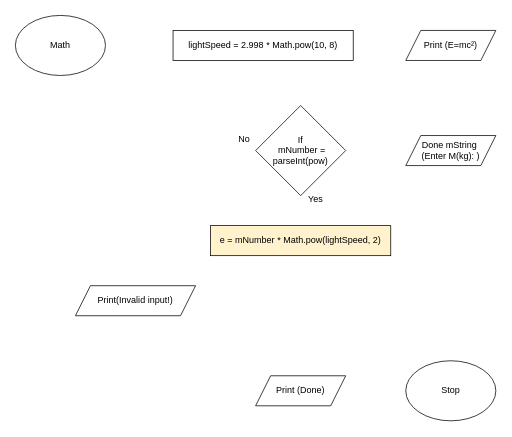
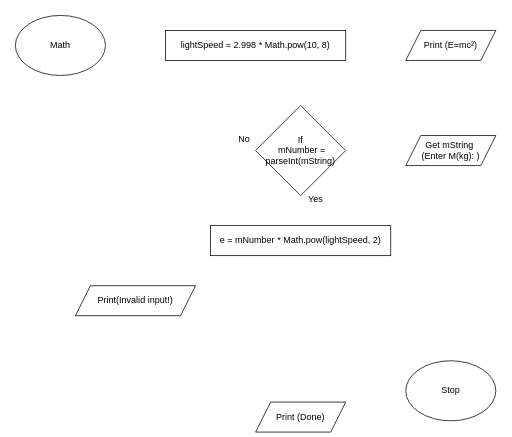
(263, 45) -> (255, 45)
(300, 150) -> (300, 150)
(450, 150) -> (450, 150)
(300, 240) -> (300, 240)
(300, 390) -> (300, 417)
